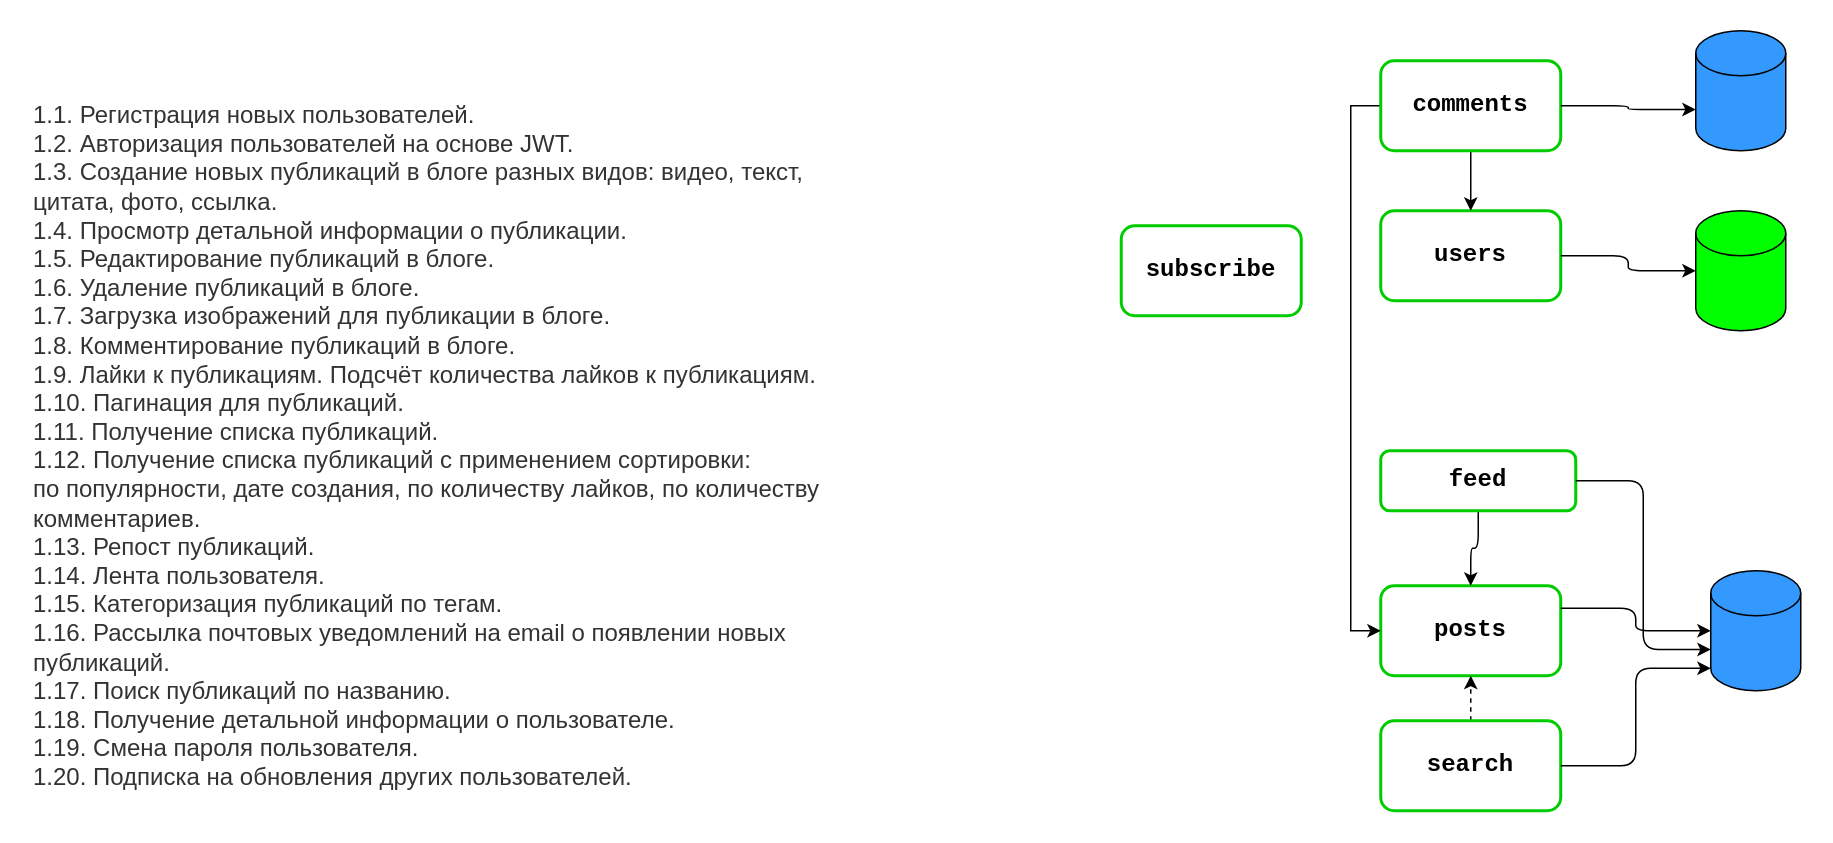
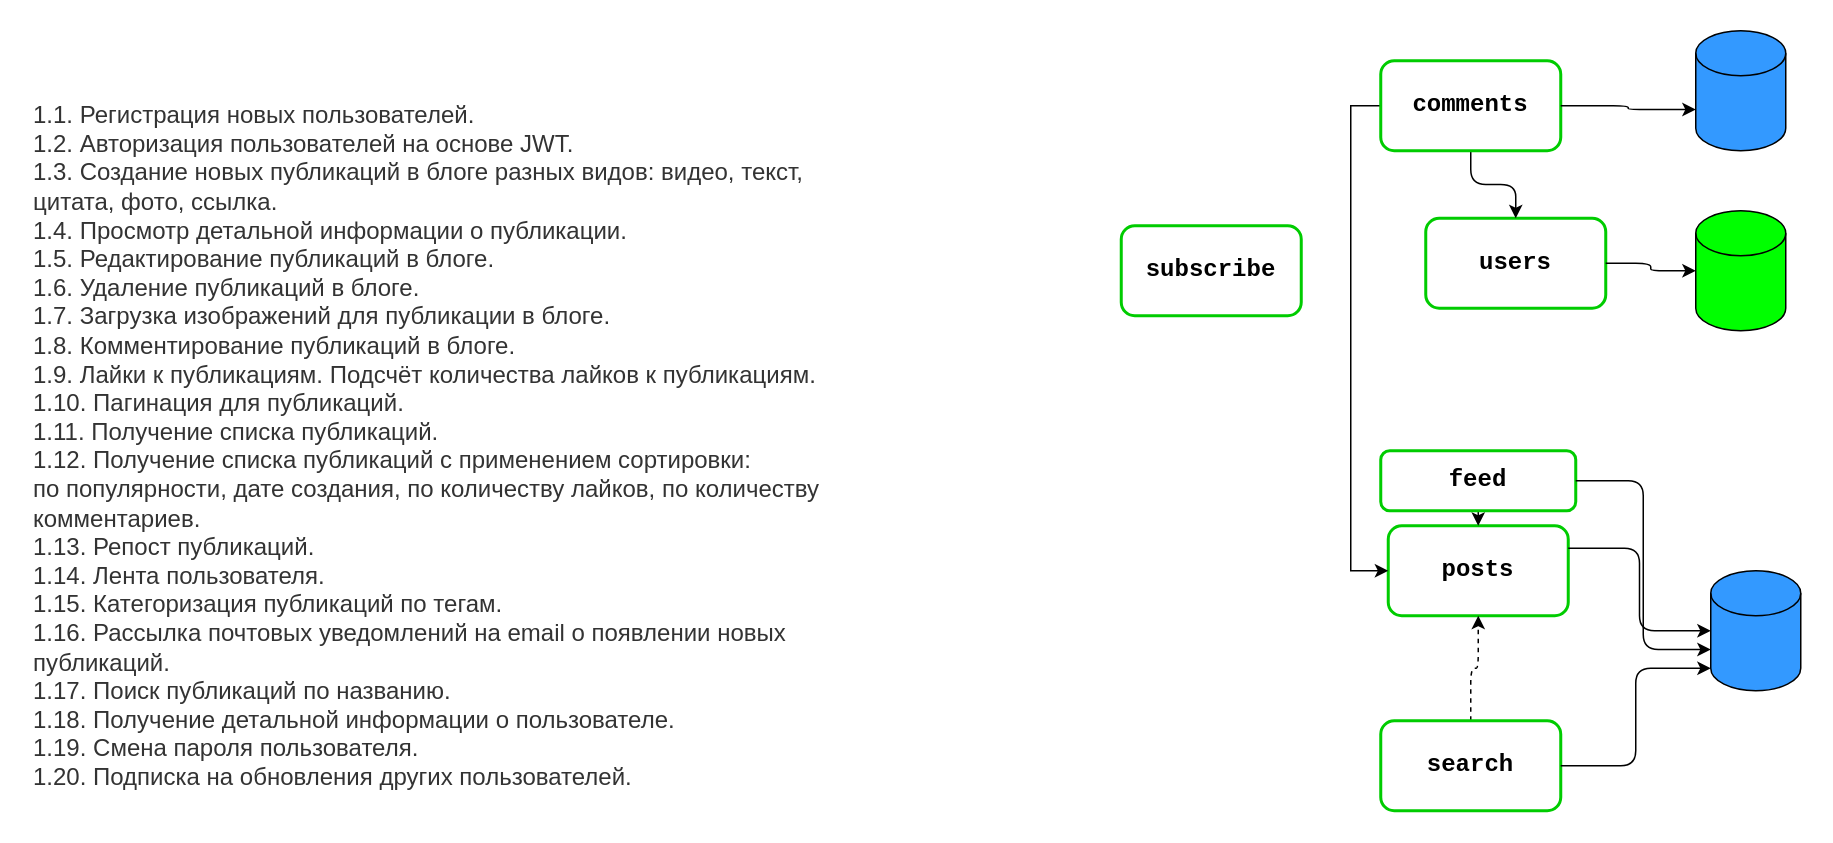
(1471, 256) -> (1516, 263)
(1471, 631) -> (1478, 571)
